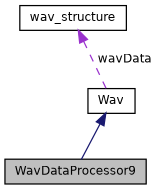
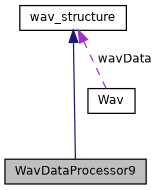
(91, 142) -> (74, 101)
